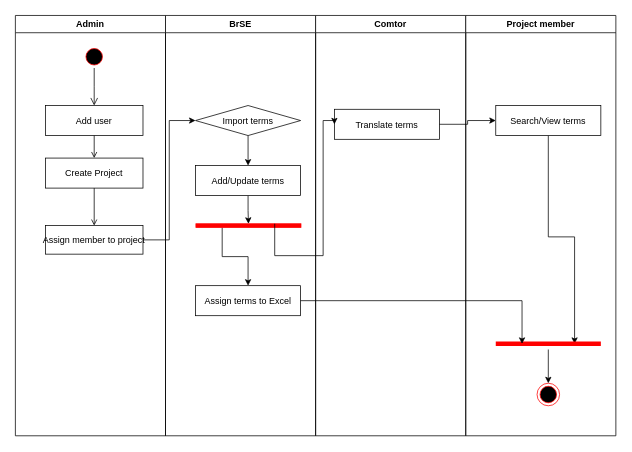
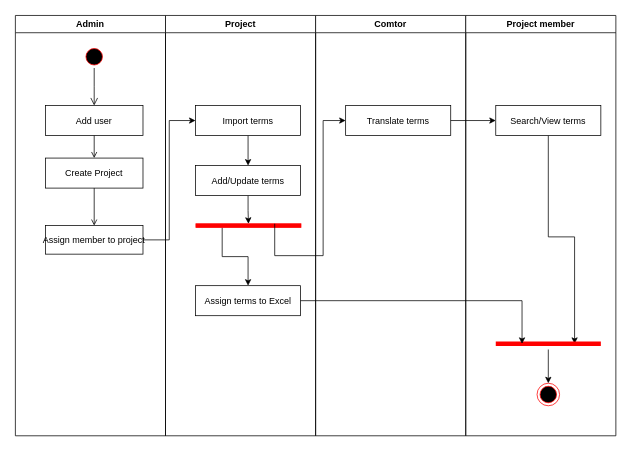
(240, 24) -> (240, 24)
(248, 120) -> (248, 120)
(387, 124) -> (398, 120)
